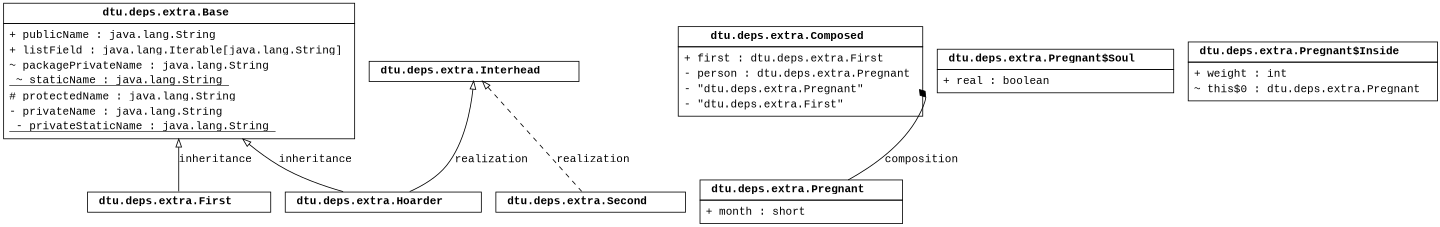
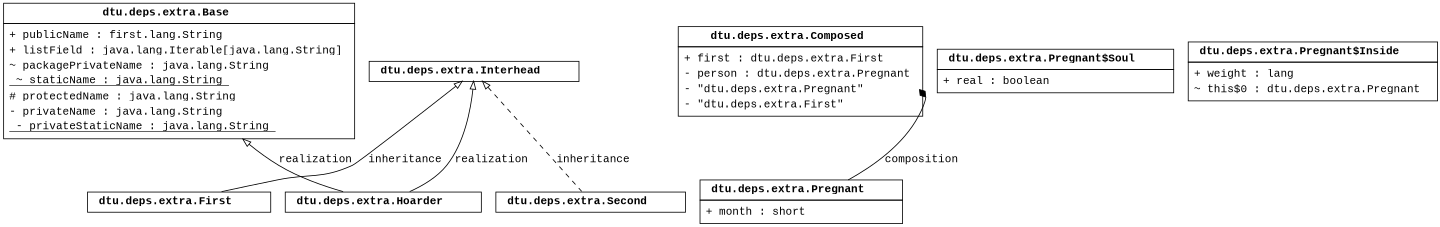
(116, 35) -> (119, 35)
(1244, 73) -> (1248, 73)
(316, 159) -> (316, 159)
(593, 159) -> (593, 159)
(179, 169) -> (351, 166)
